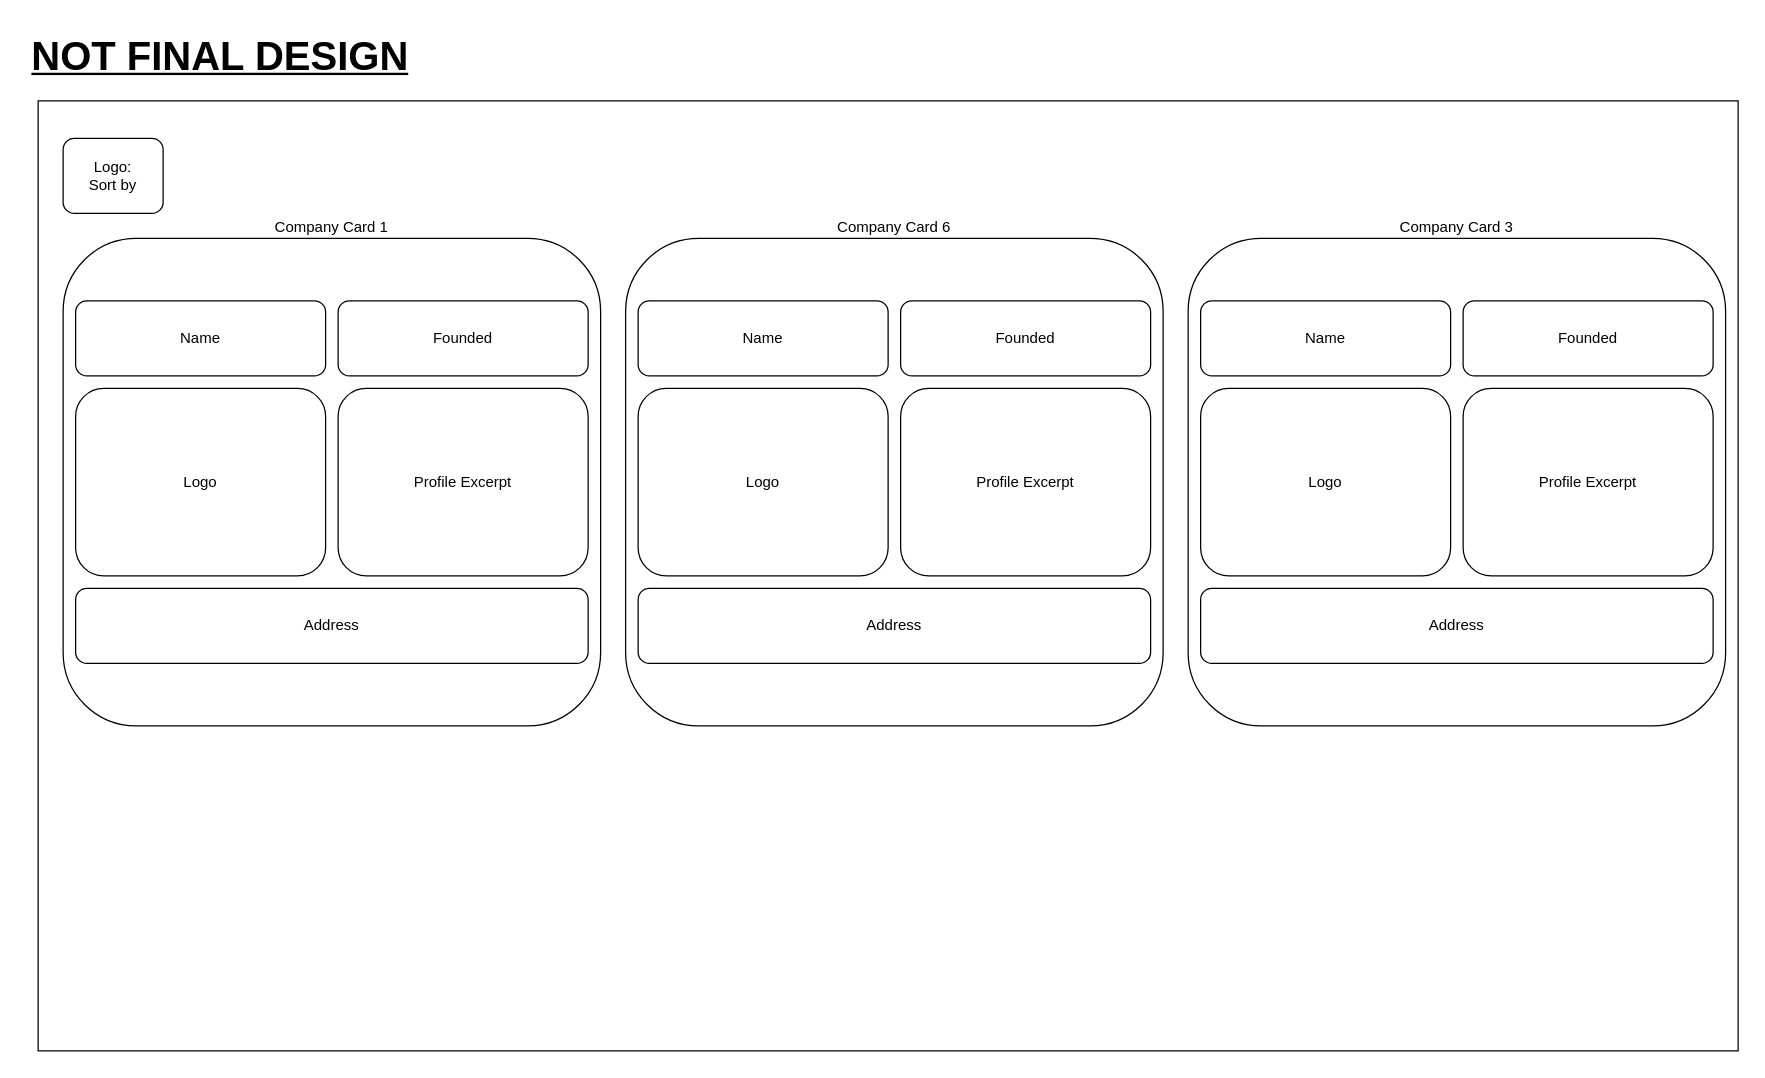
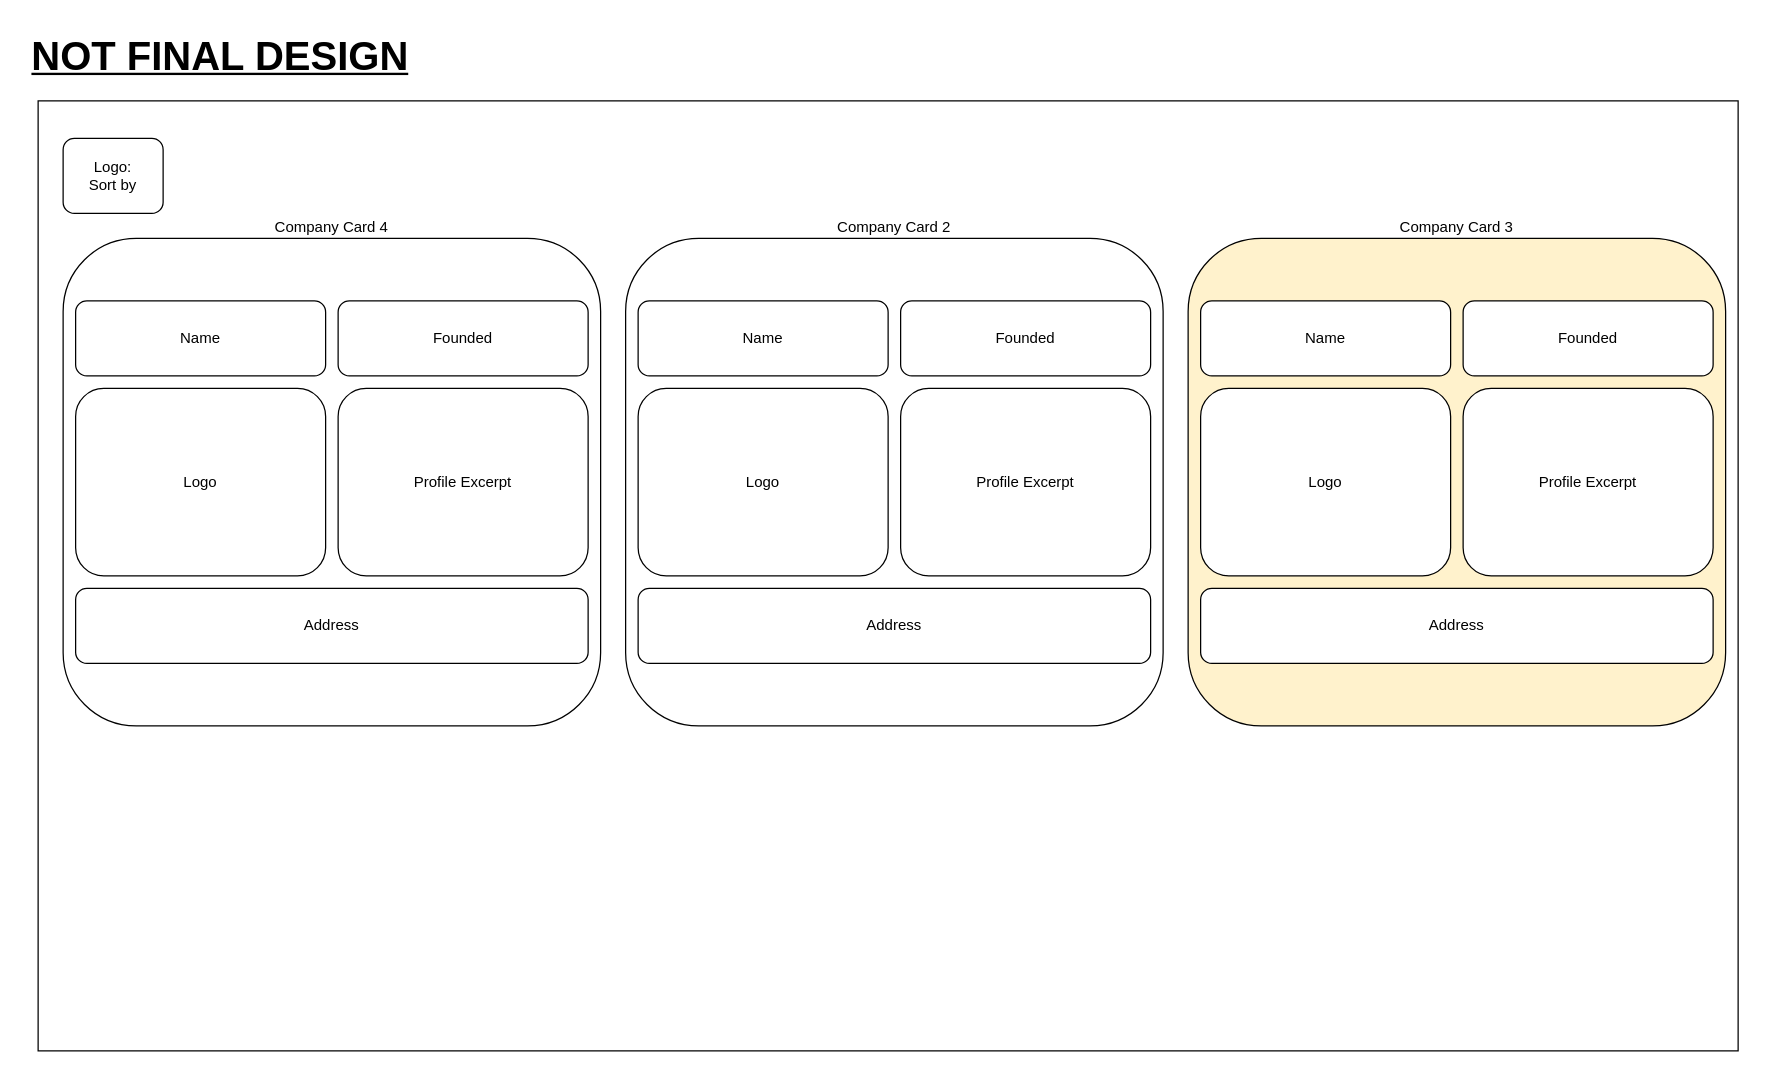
(332, 225) -> (332, 225)
(894, 225) -> (894, 225)
(1457, 482) -> (1457, 482)
